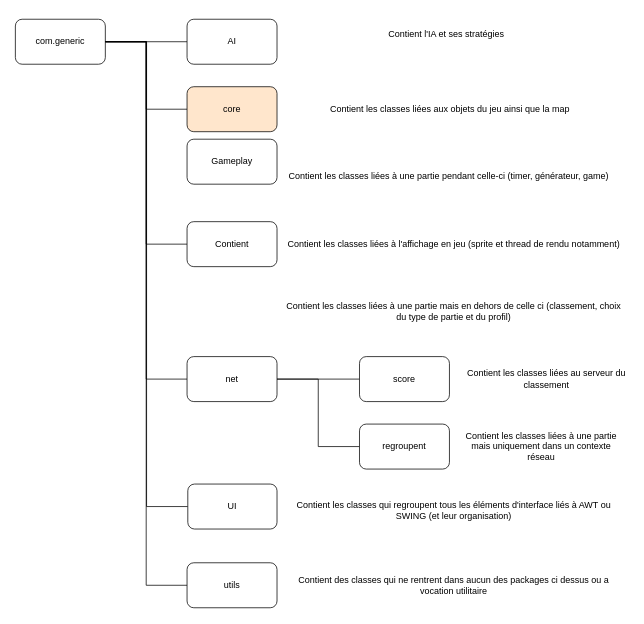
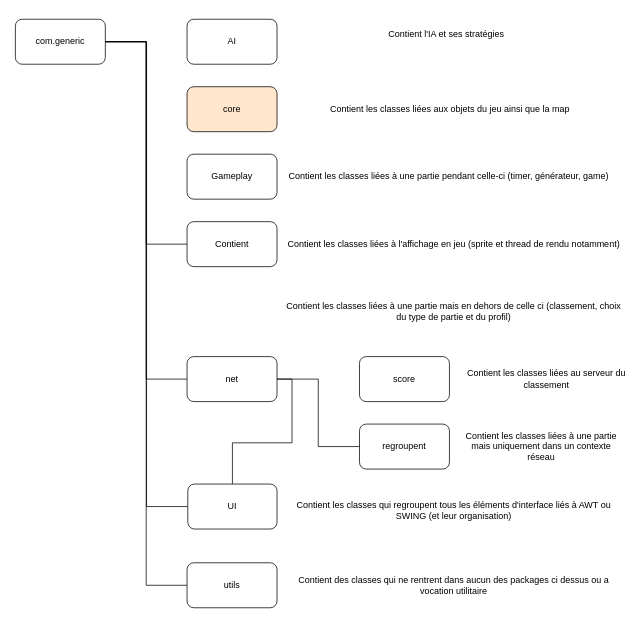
(168, 42) -> none
(168, 109) -> none
(232, 162) -> (232, 177)
(340, 379) -> (273, 443)
